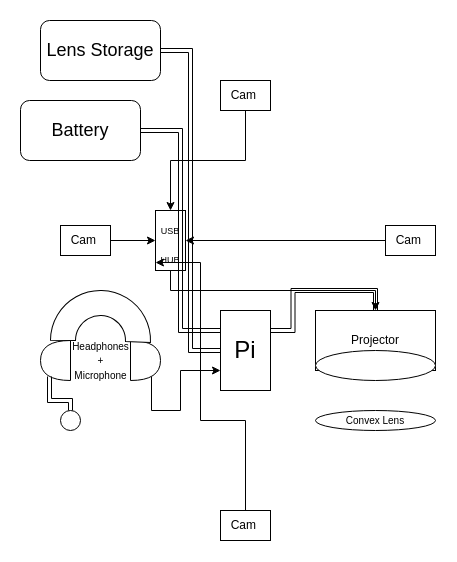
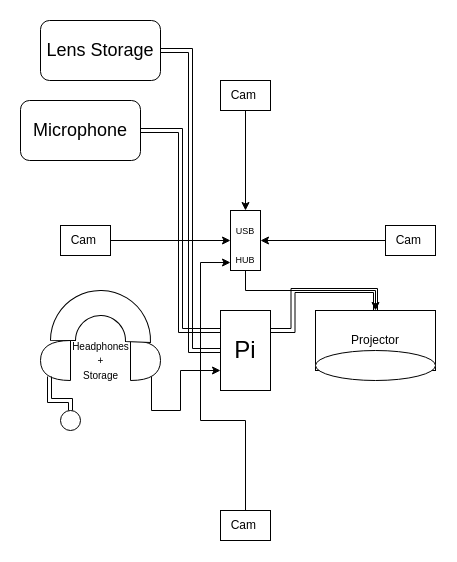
(81, 131) -> (81, 131)
(171, 241) -> (246, 241)
(101, 361) -> (101, 361)
(376, 421) -> none
